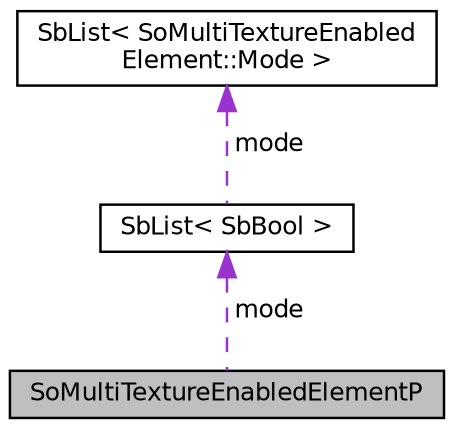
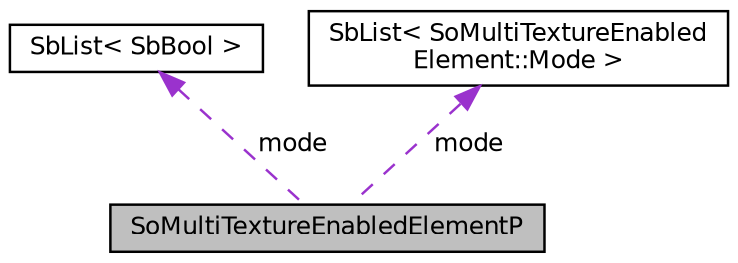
(227, 158) -> (406, 154)
